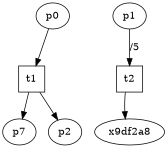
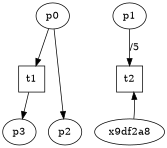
(125, 102) -> (134, 109)
(47, 103) -> (59, 70)
(19, 132) -> (19, 132)
